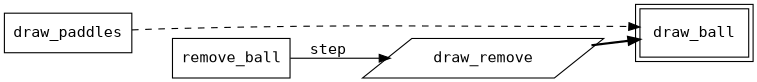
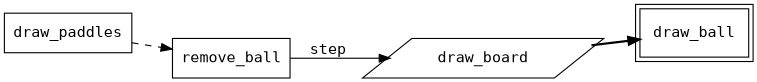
(380, 26) -> (147, 45)
(483, 58) -> (483, 58)
